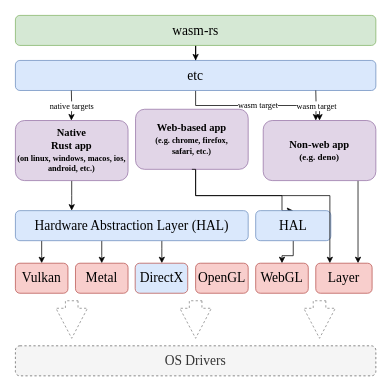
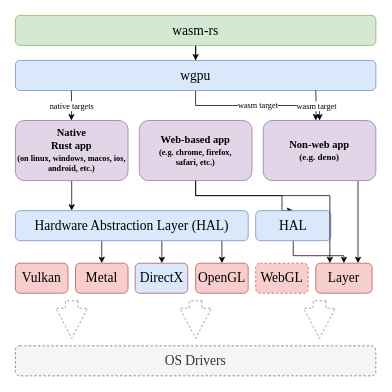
(195, 75) -> (195, 75)
(192, 139) -> (195, 150)
(42, 248) -> none
(288, 255) -> (318, 255)
none -> (222, 257)
(282, 278) -> (282, 278)
